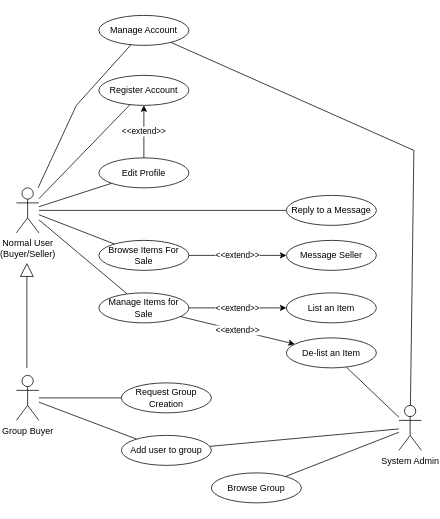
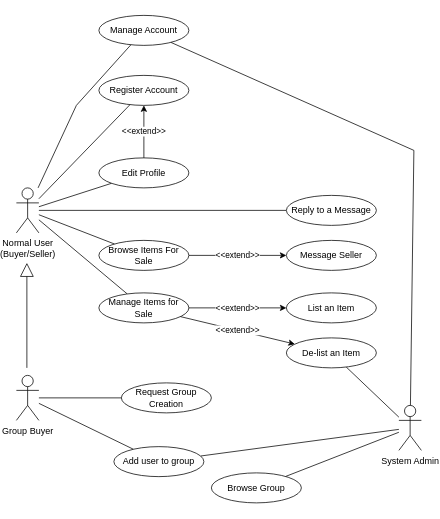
(166, 450) -> (159, 462)
